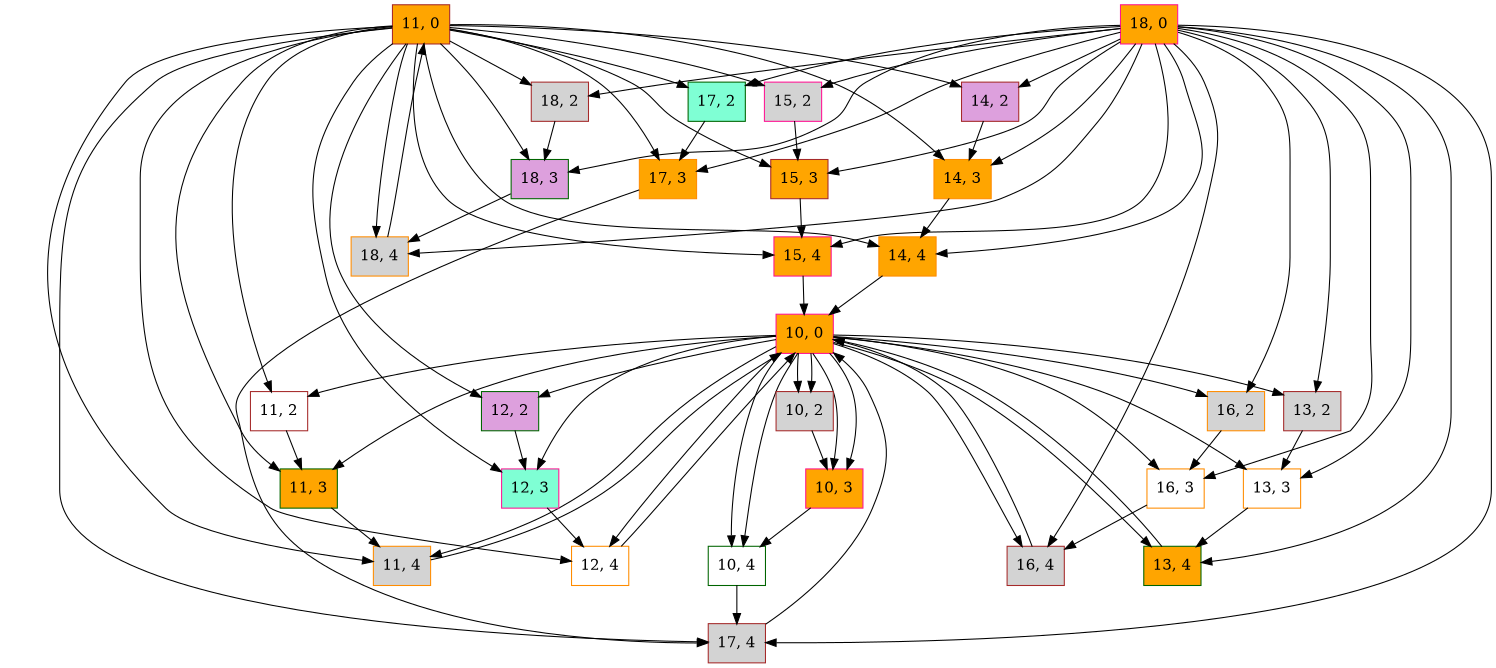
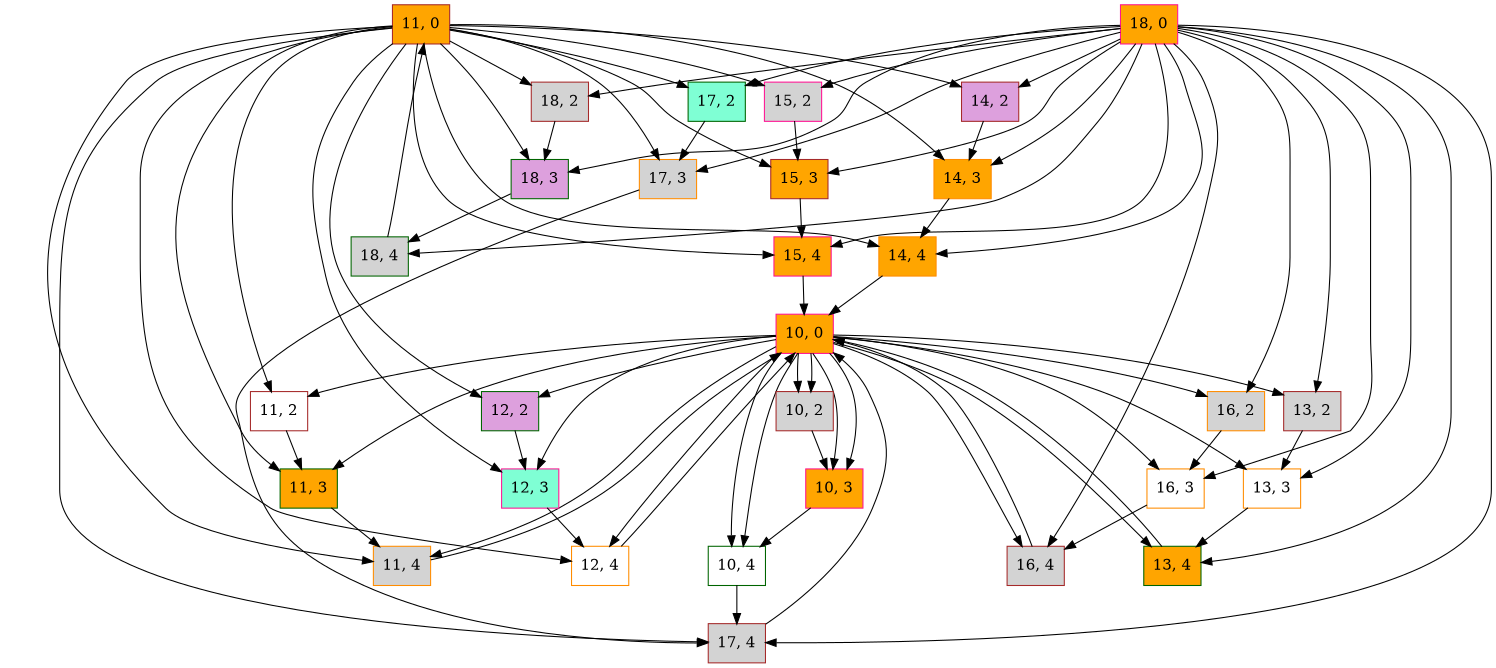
(387, 134) -> none
(668, 179) -> (668, 179)
(380, 256) -> (380, 256)
